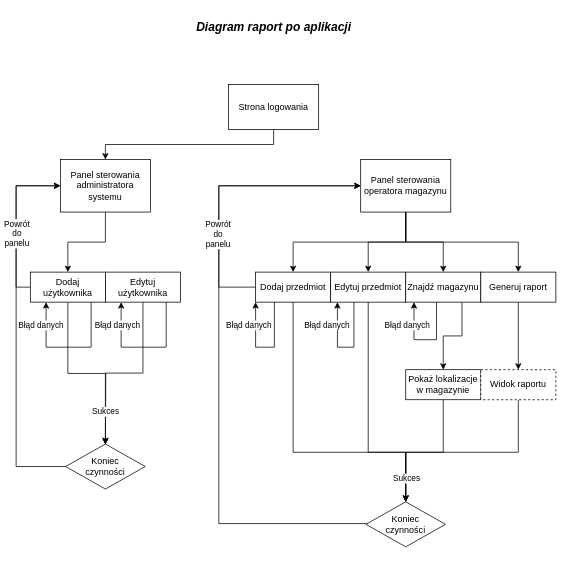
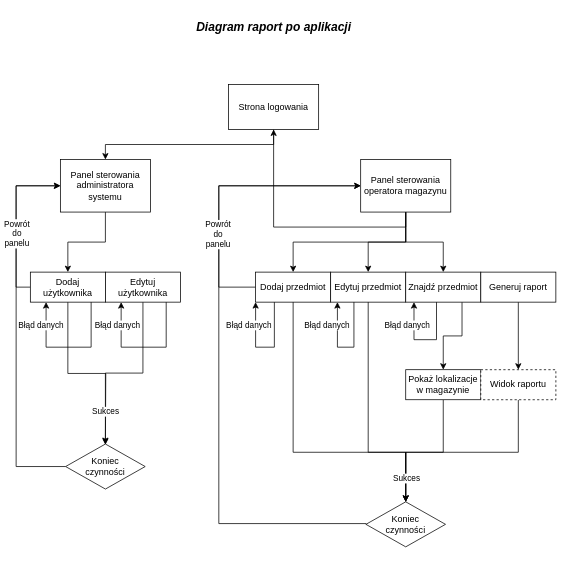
(518, 253) -> (298, 227)
(443, 287) -> (443, 287)
